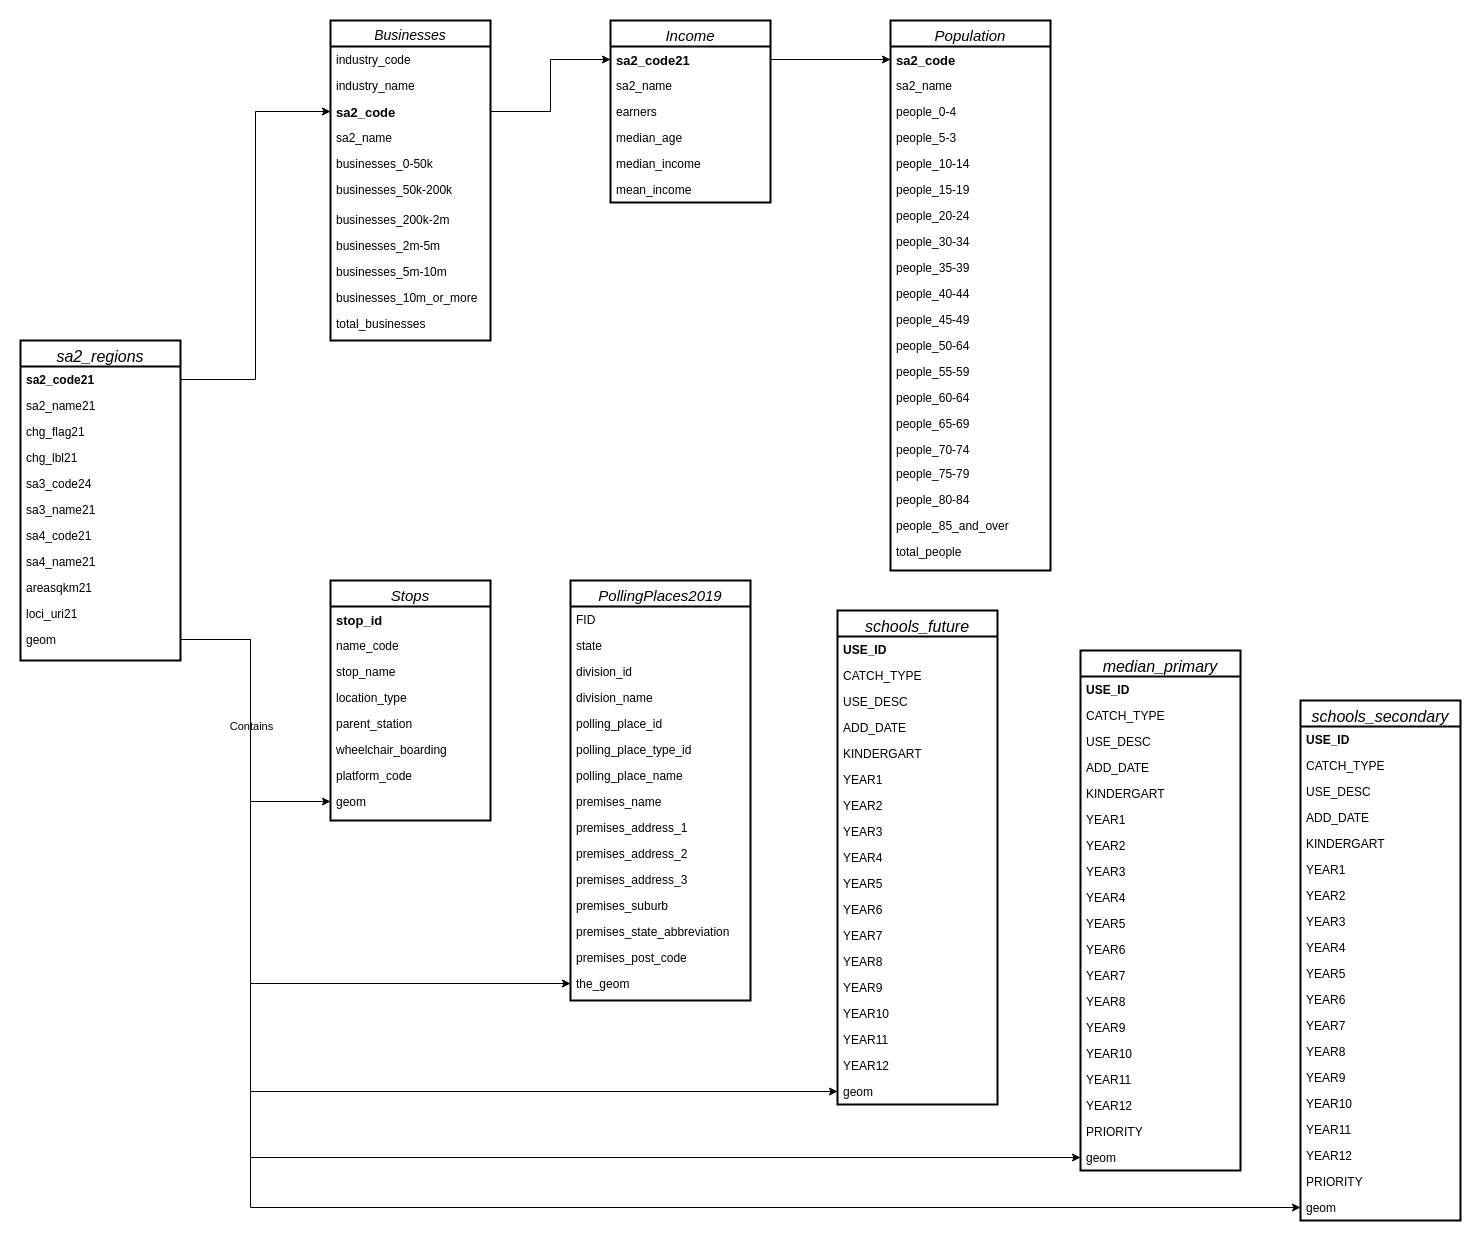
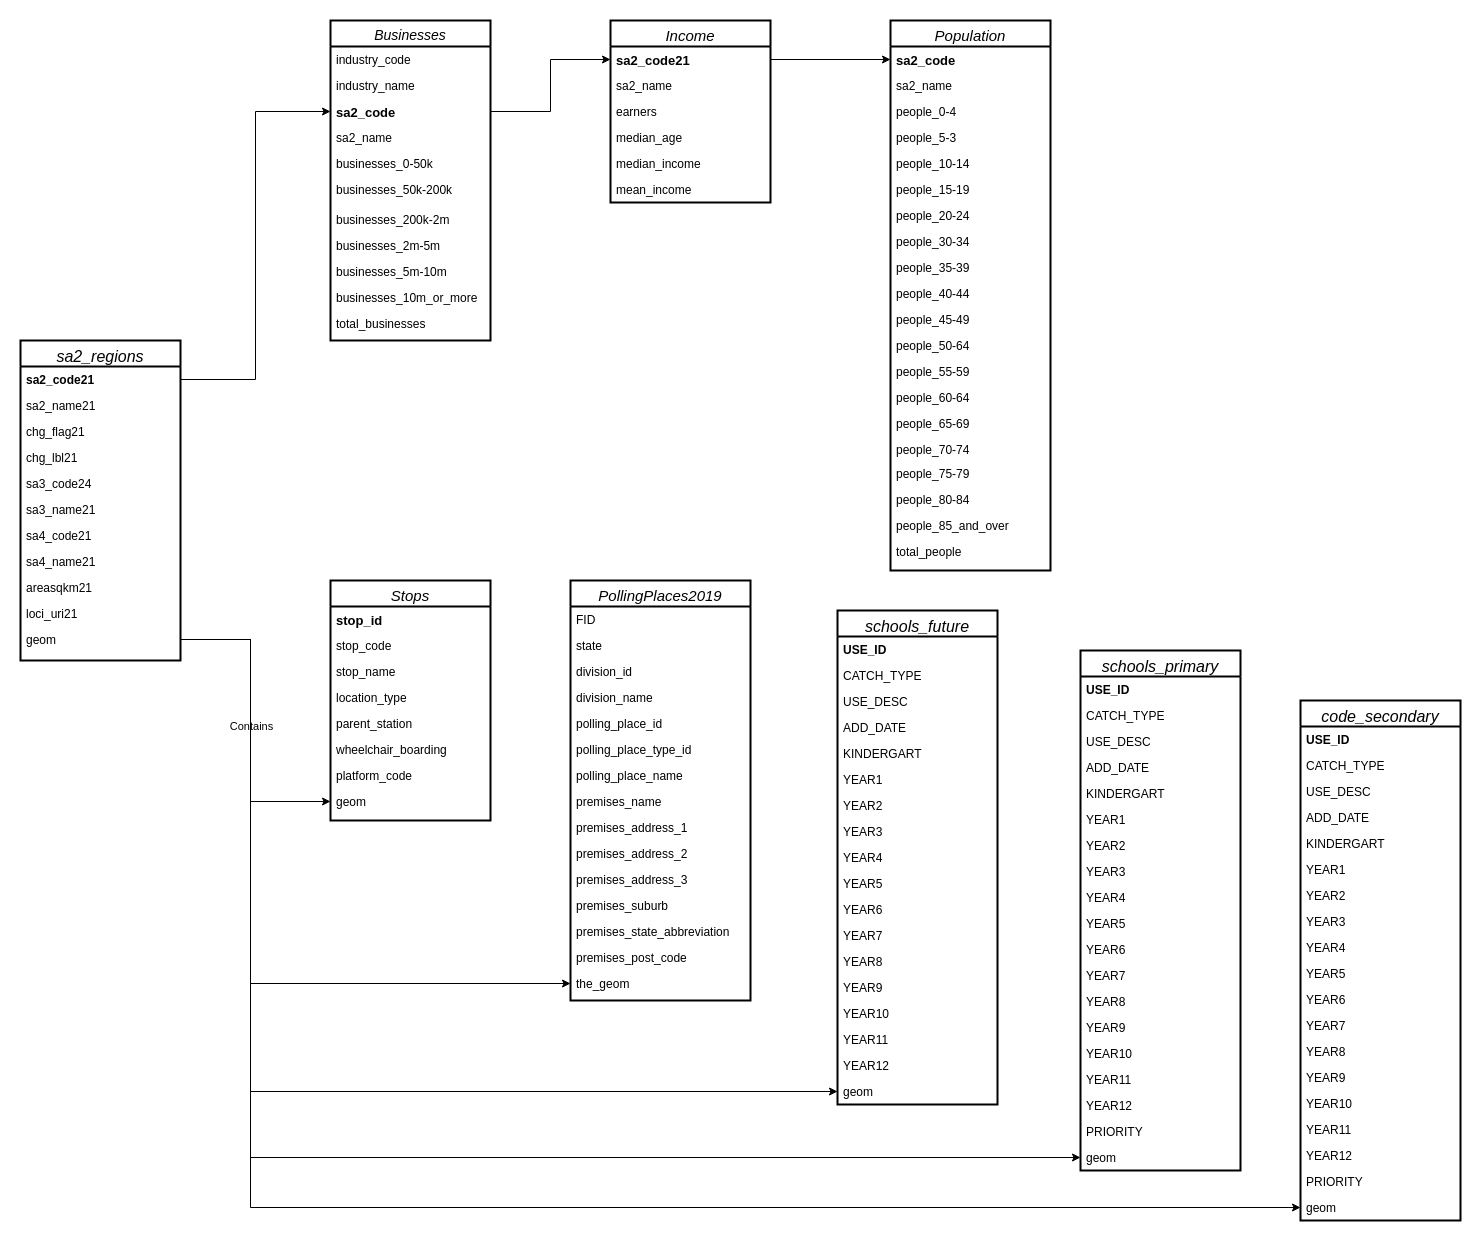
(366, 646) -> (366, 646)
(1160, 667) -> (1160, 667)
(1380, 717) -> (1380, 717)
